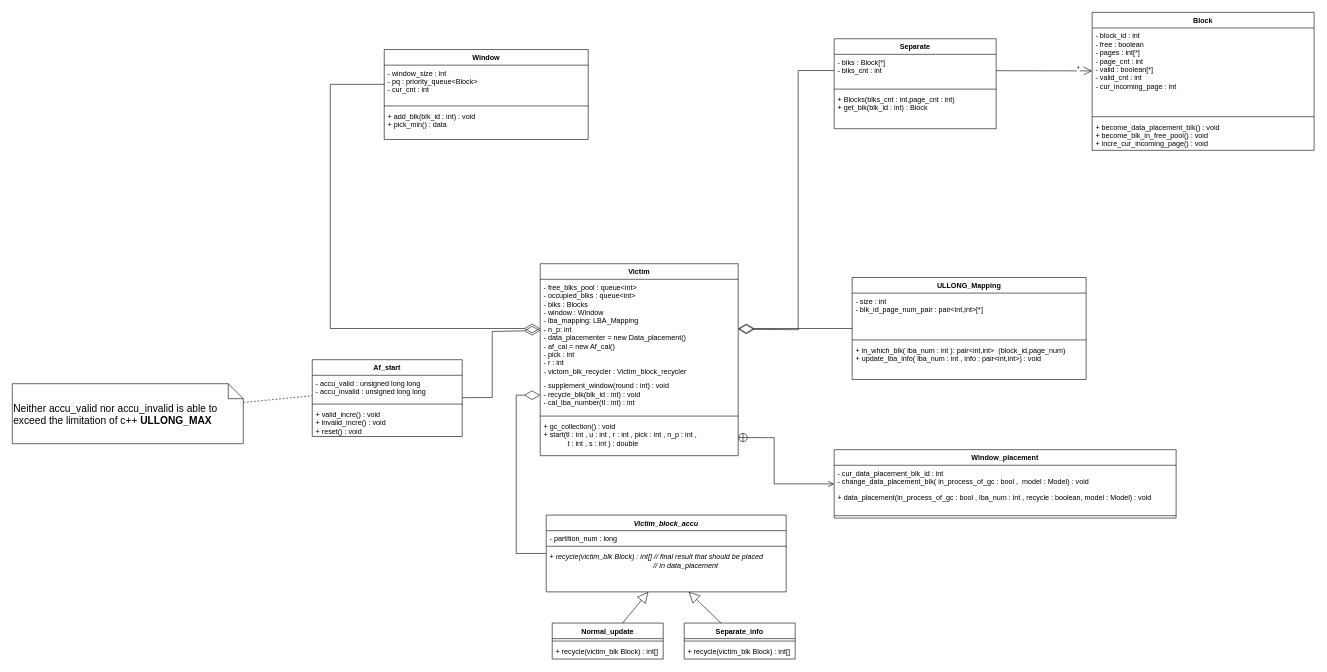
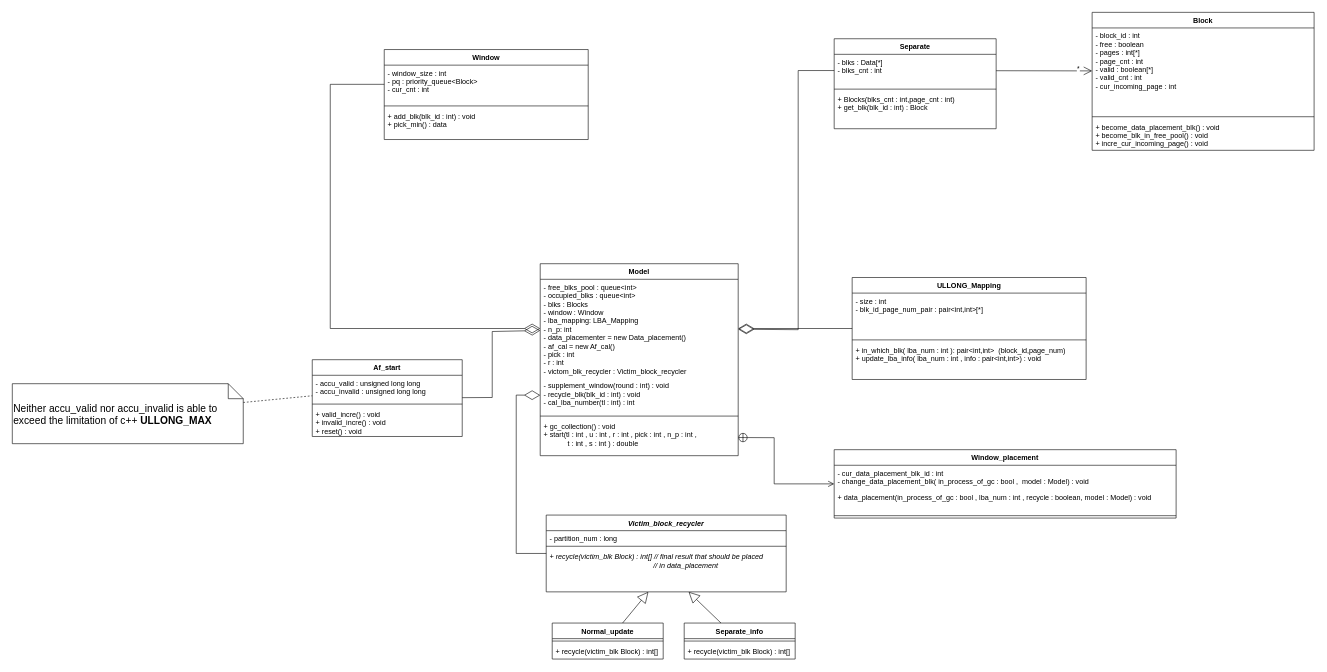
(866, 62) -> (865, 62)
(639, 272) -> (639, 272)
(666, 523) -> (666, 523)
